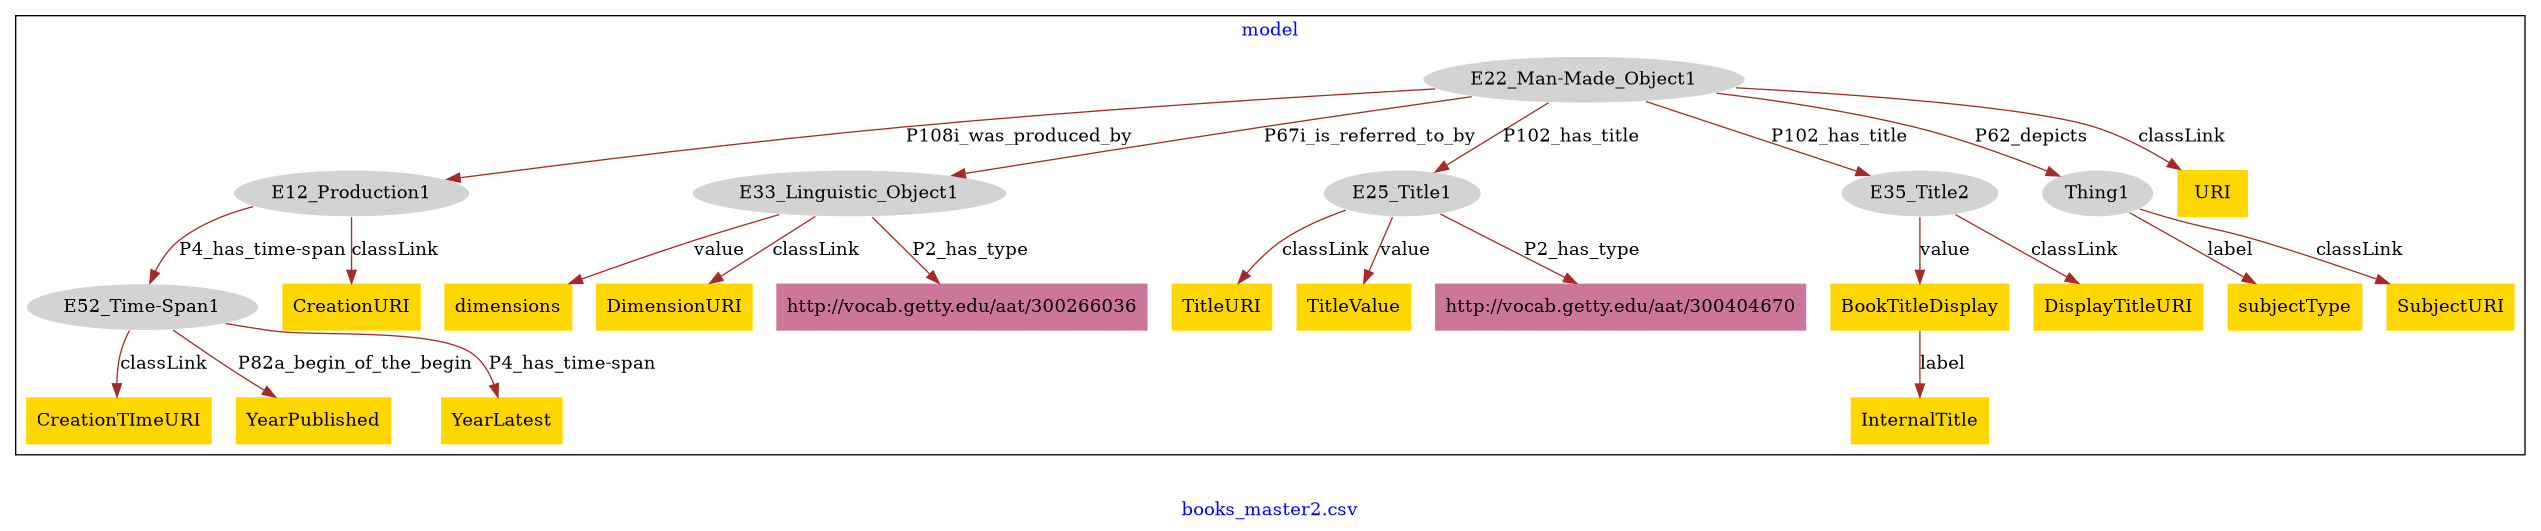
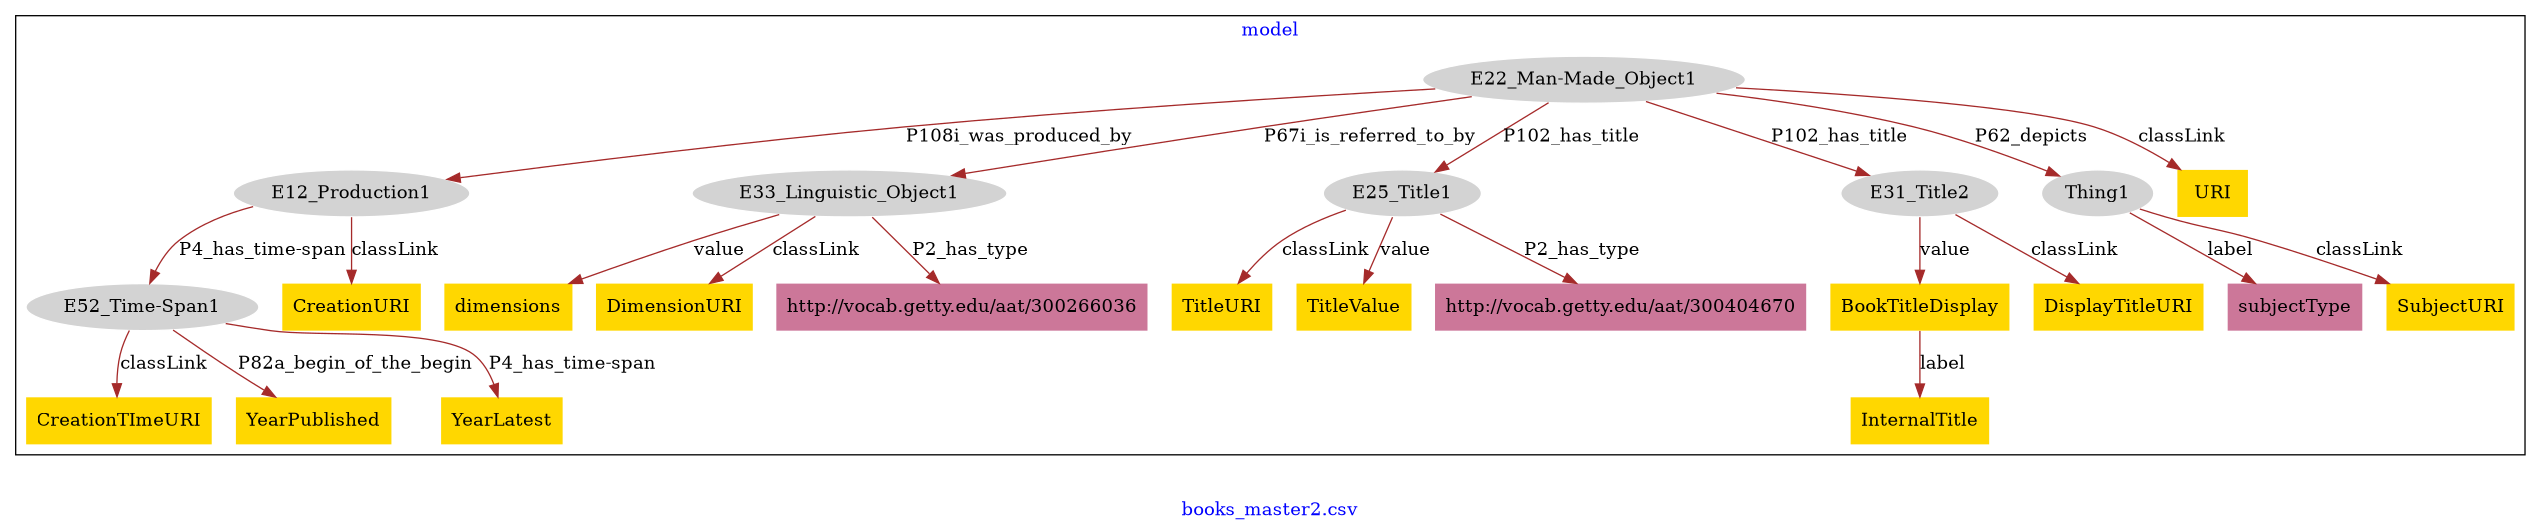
(1920, 193) -> (1920, 193)
(2295, 307) -> (2295, 307)
